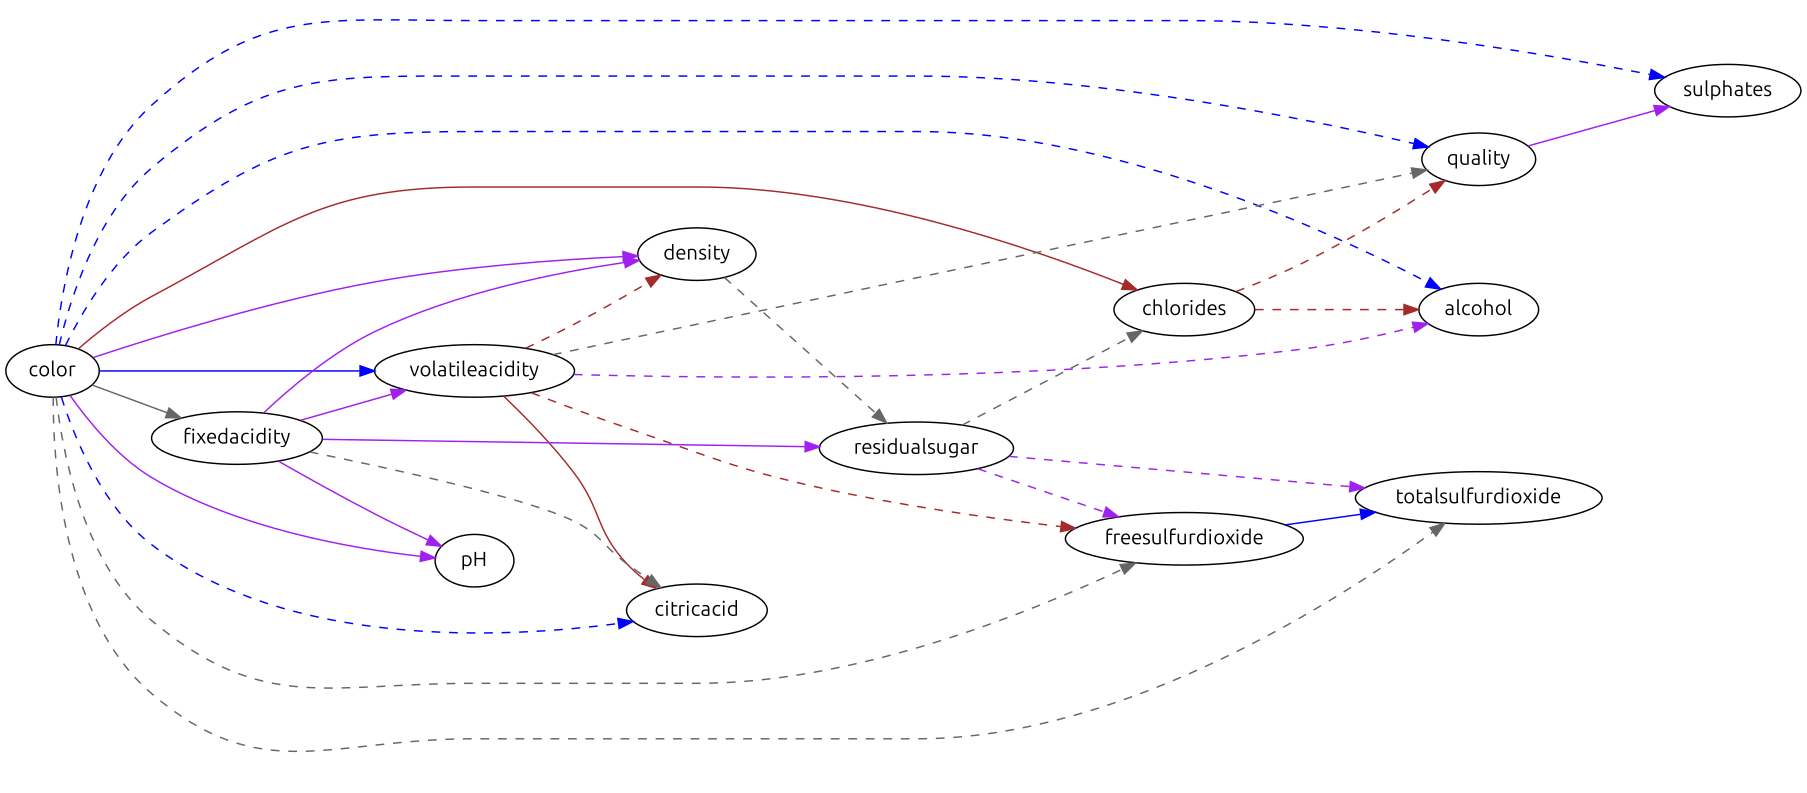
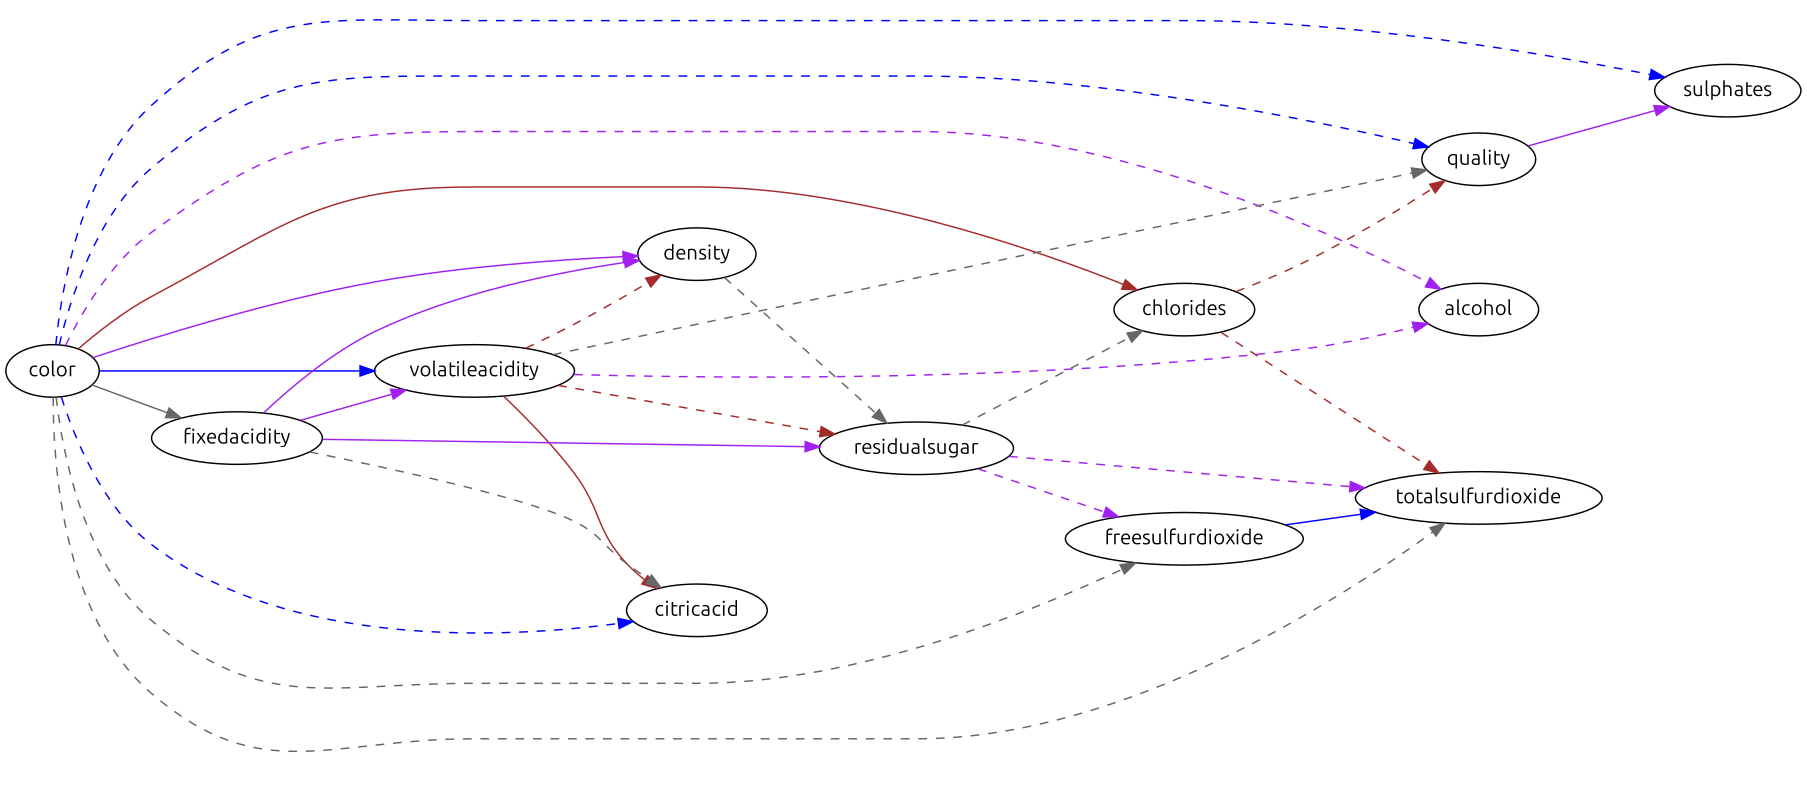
(719, 132) -> (719, 132)
(1329, 310) -> (1324, 399)
(791, 481) -> (689, 408)
(475, 561) -> none
